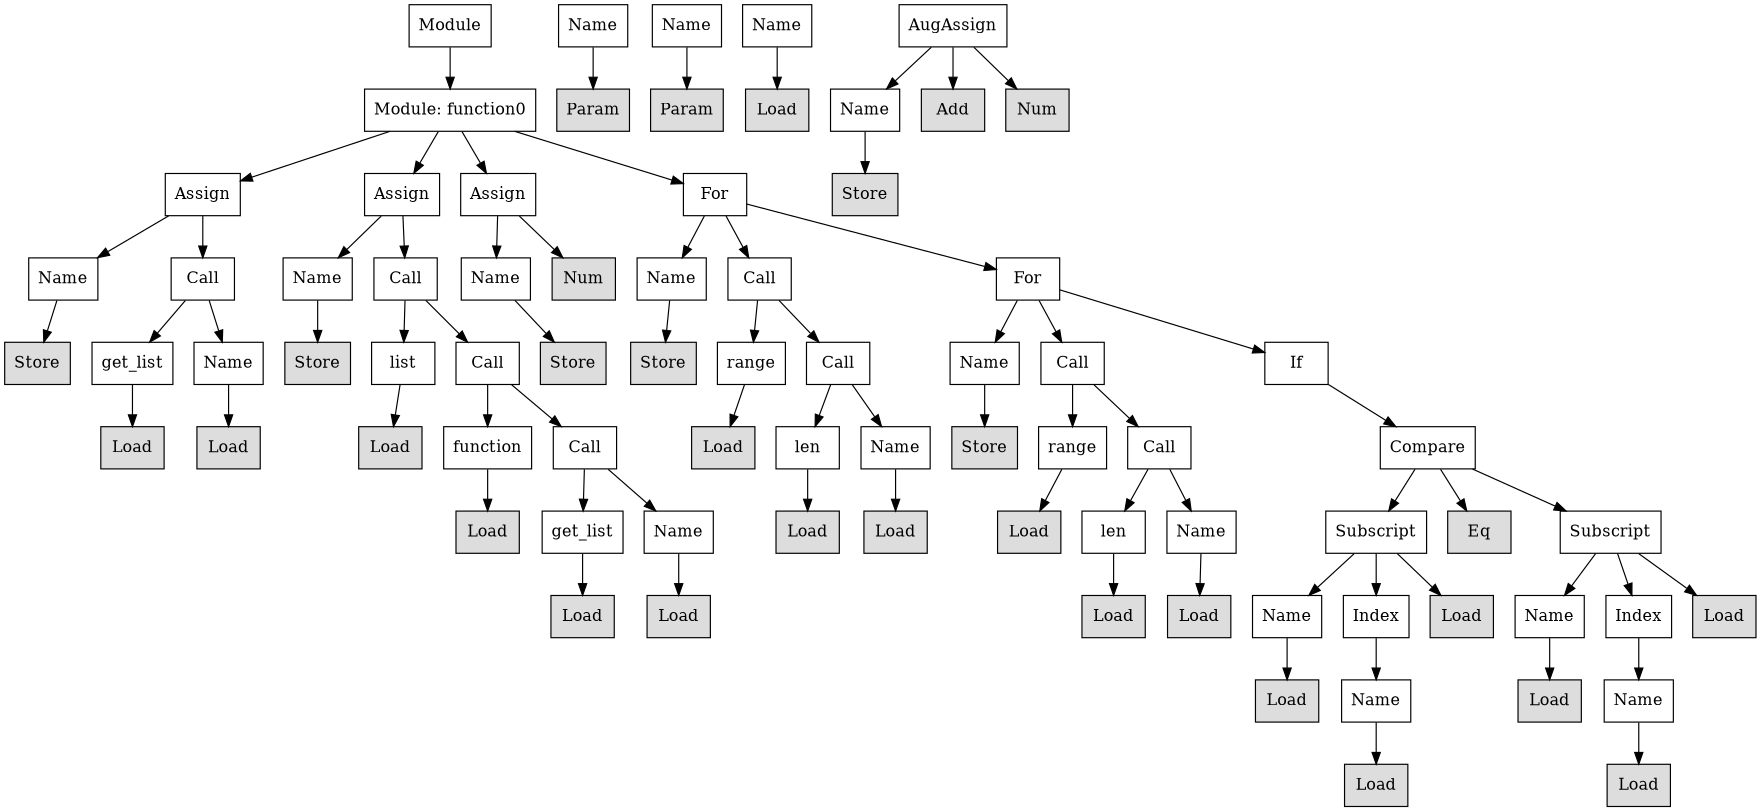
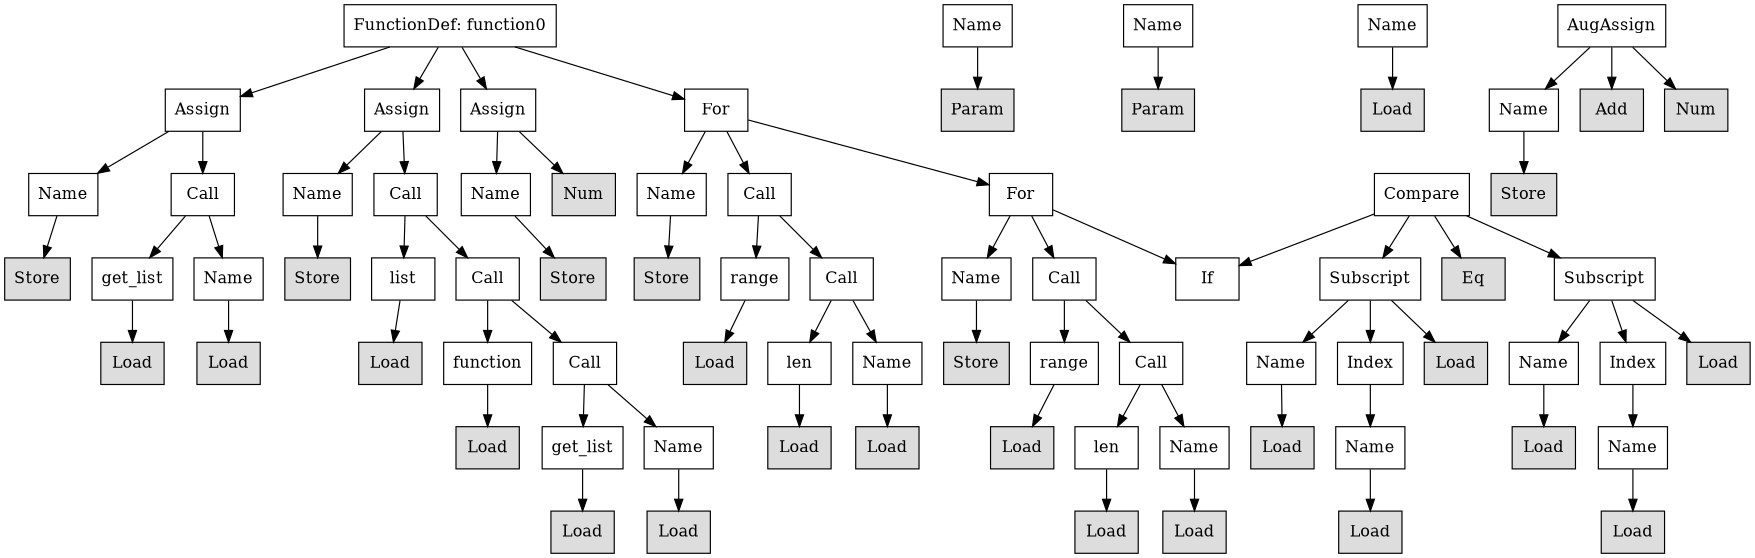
(450, 26) -> none
(450, 110) -> (450, 26)
(1357, 402) -> (1312, 238)
